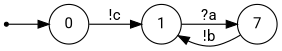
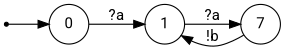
(115, 16) -> (117, 16)
